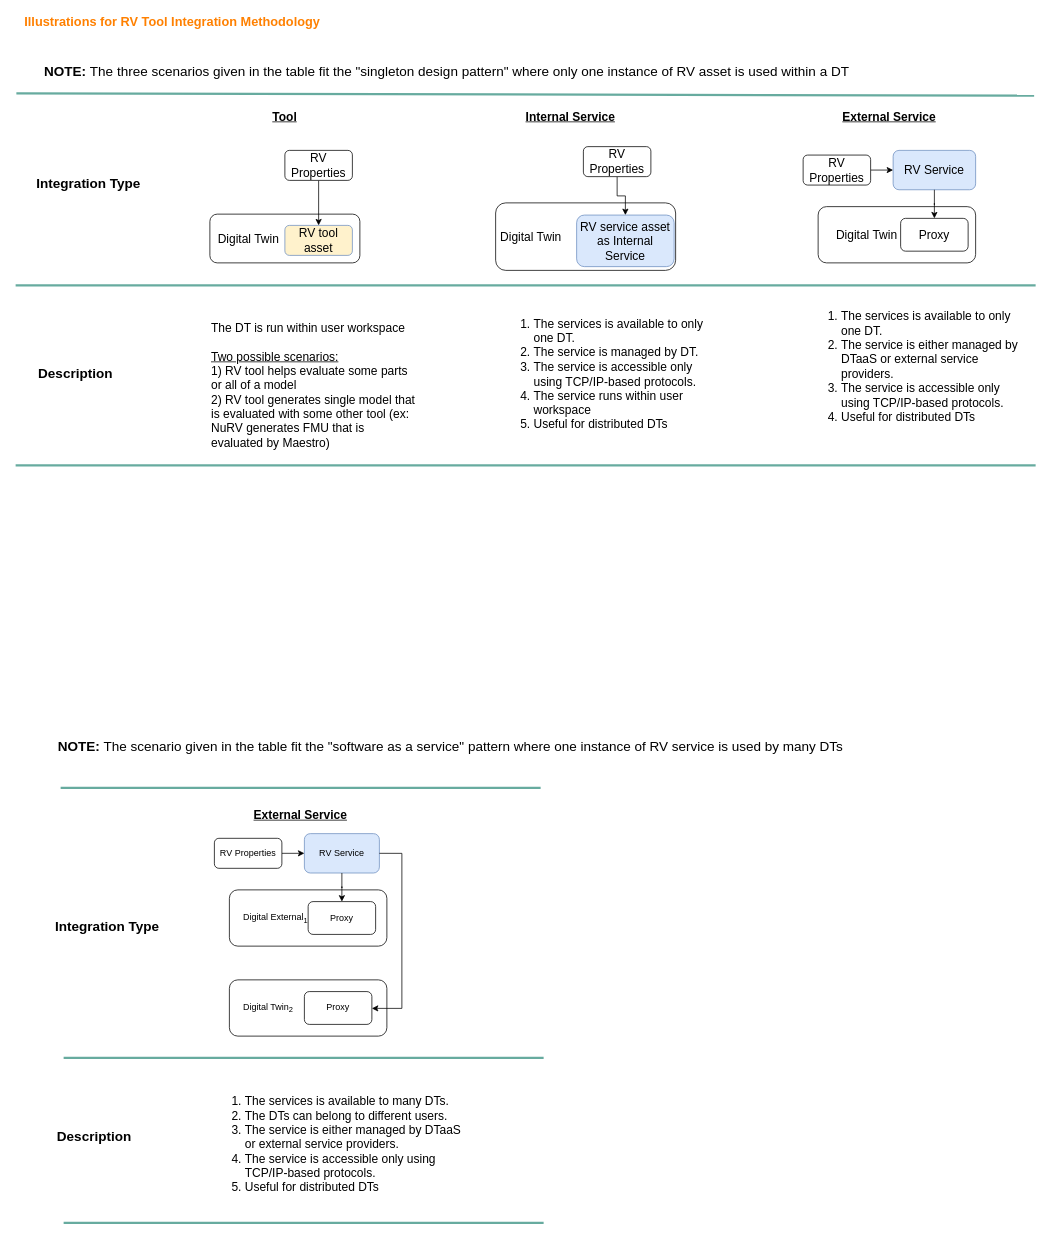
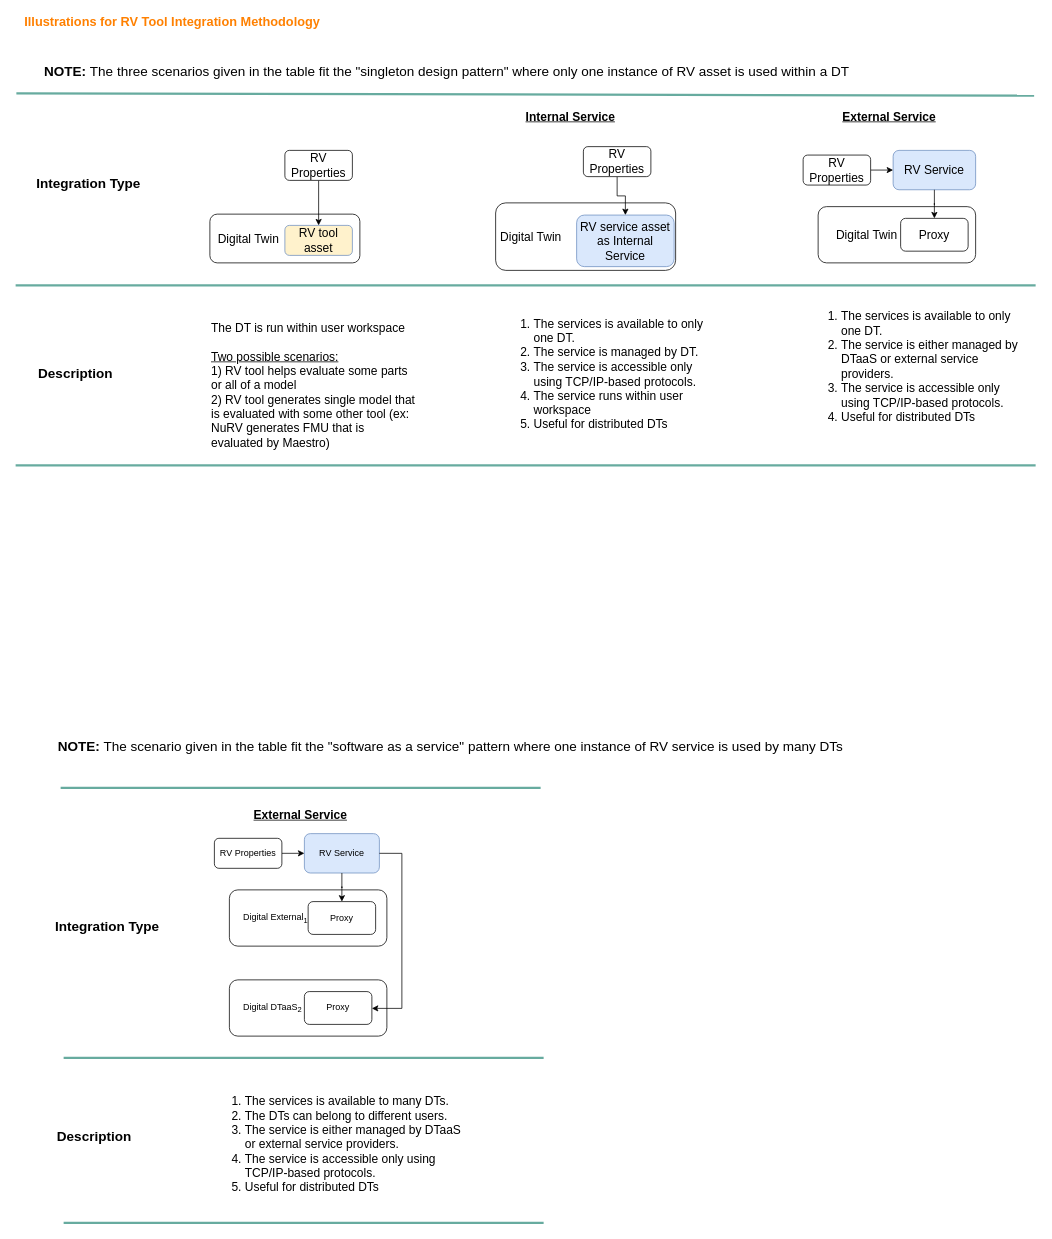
(285, 117) -> none
(258, 1008) -> (261, 1008)
